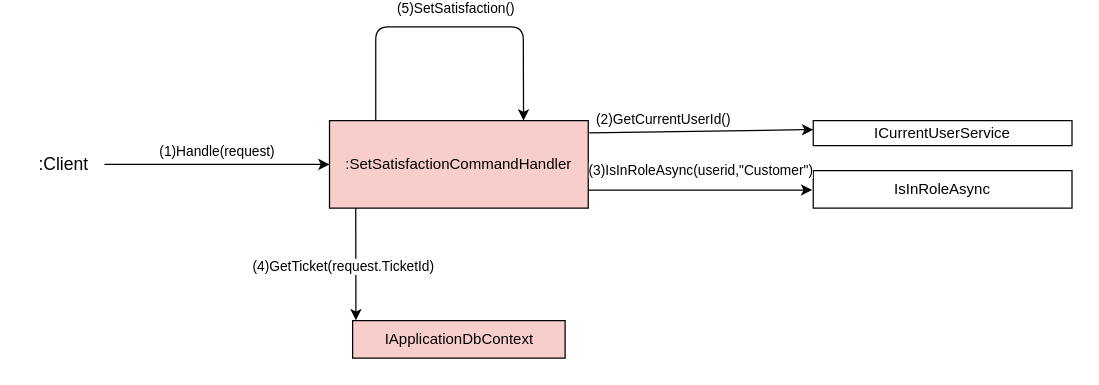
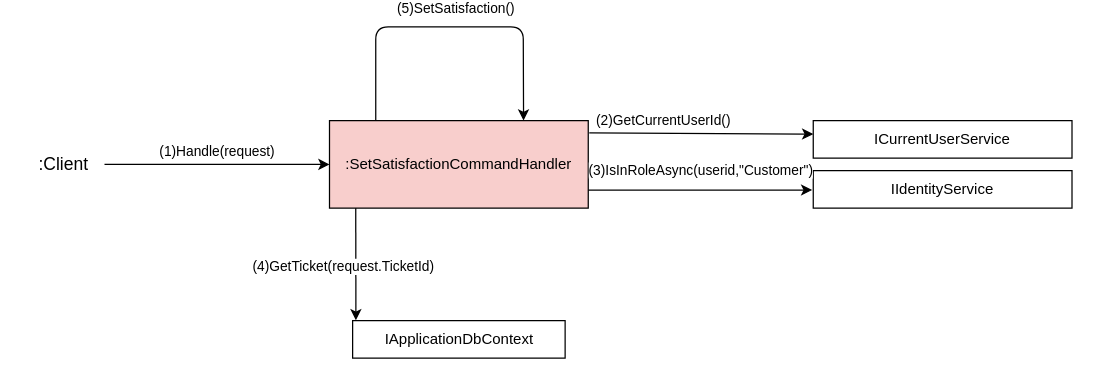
(943, 133) -> (943, 139)
(943, 189) -> (943, 189)
(459, 339) -> (459, 339)
